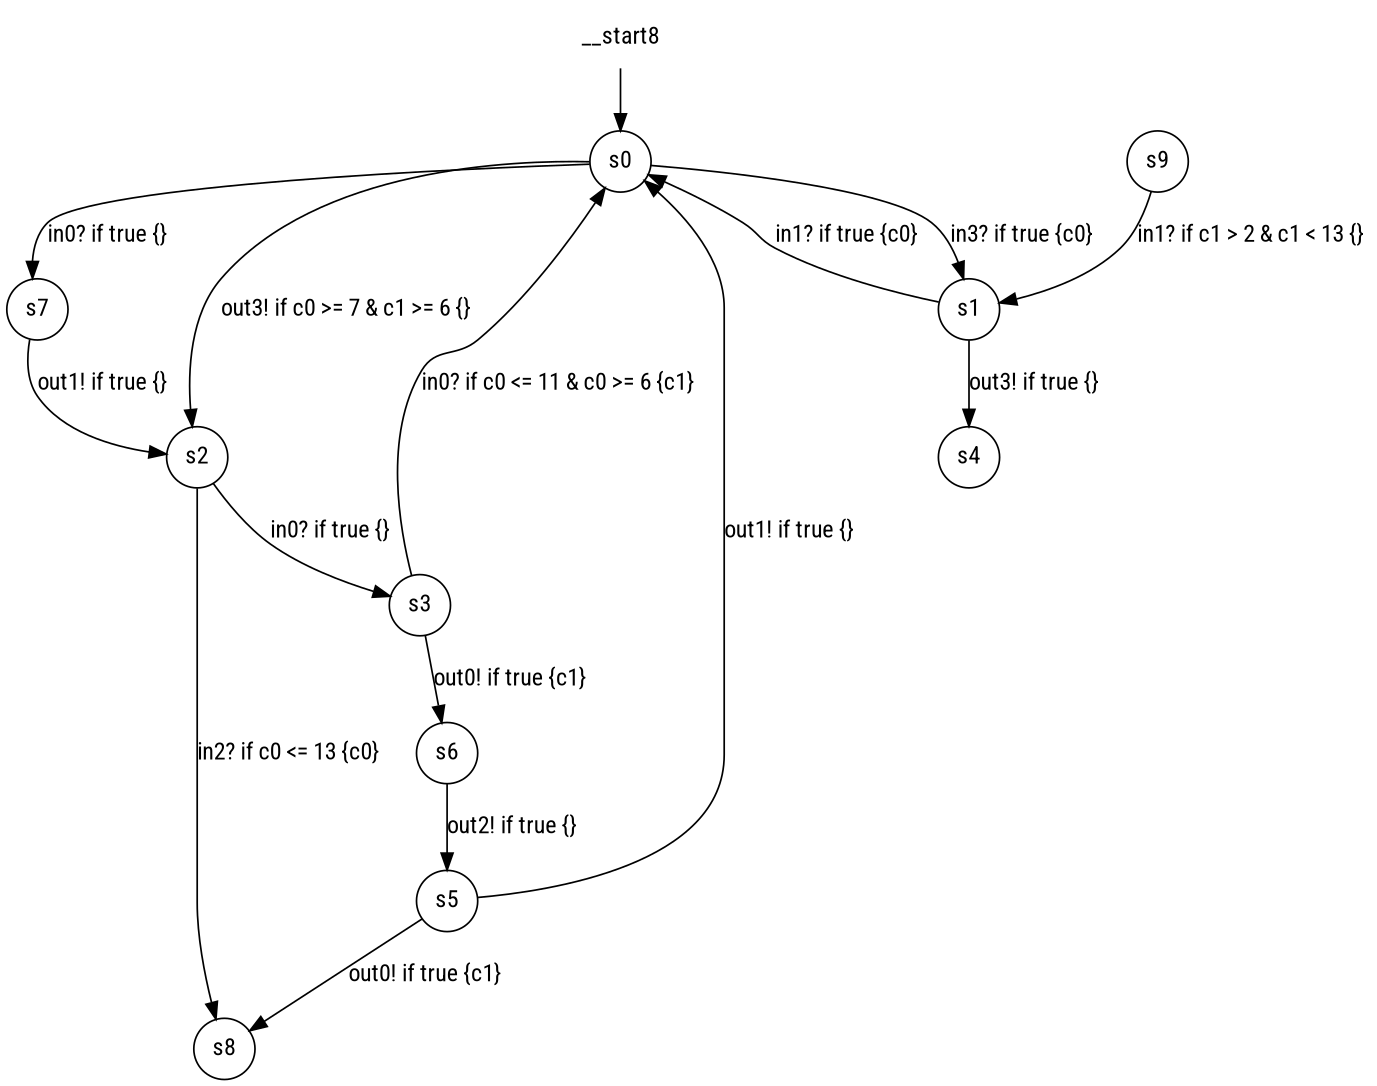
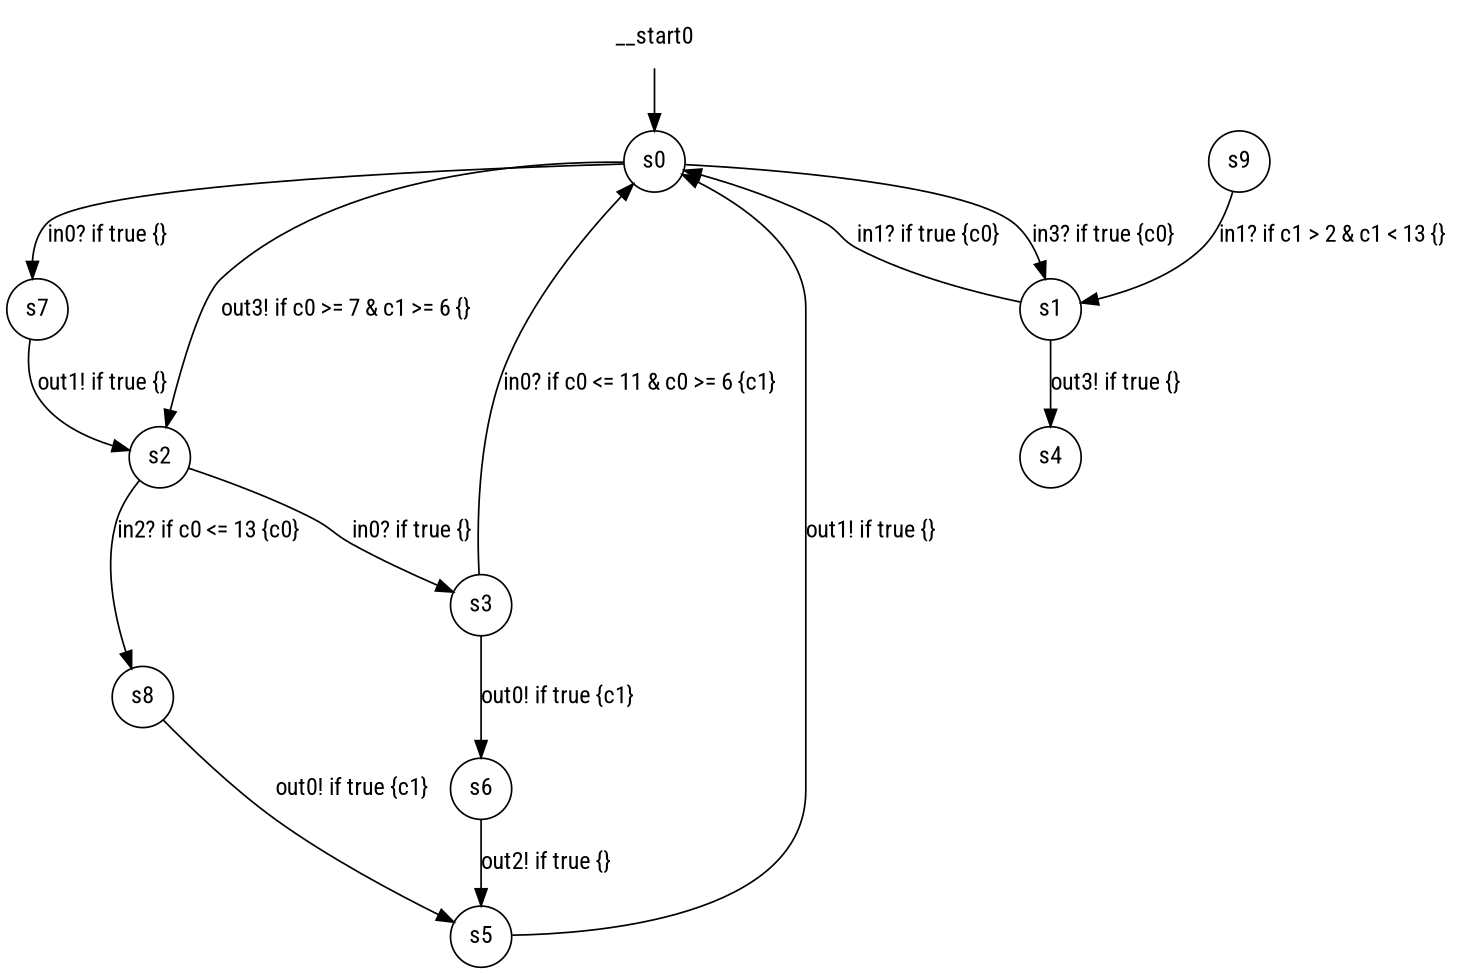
(621, 37) -> (655, 37)
(343, 970) -> (291, 830)
